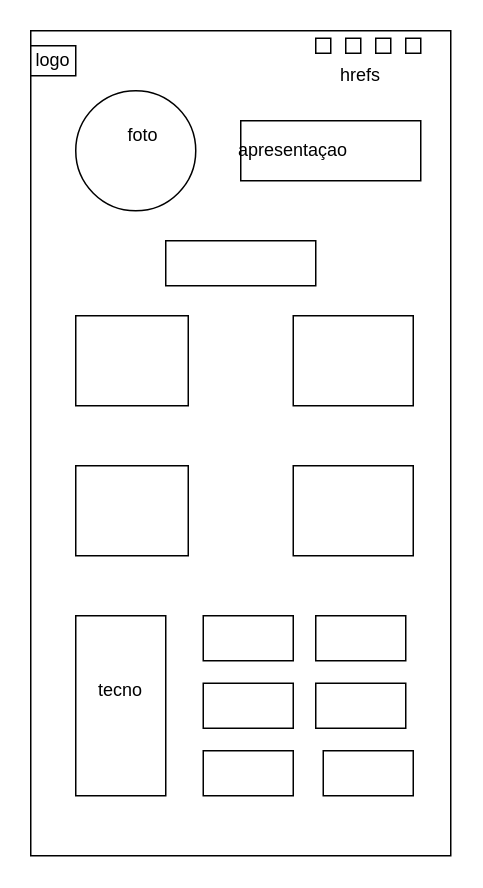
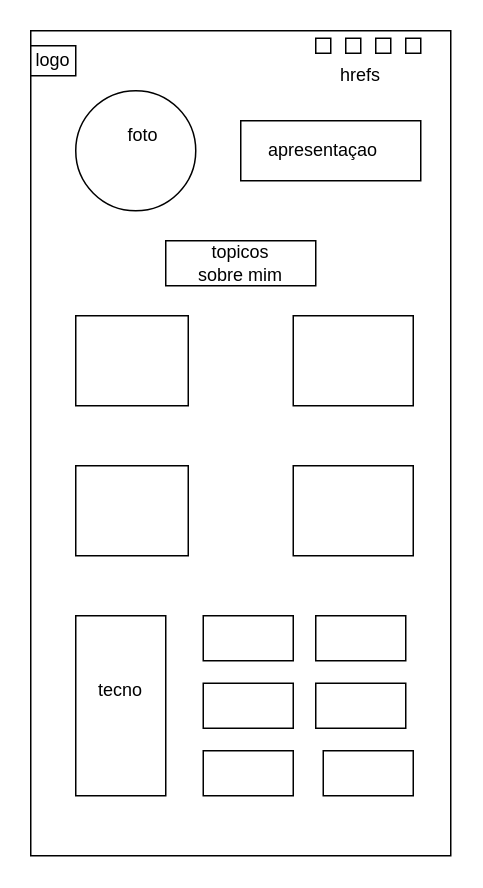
(293, 151) -> (323, 151)
none -> (241, 263)
